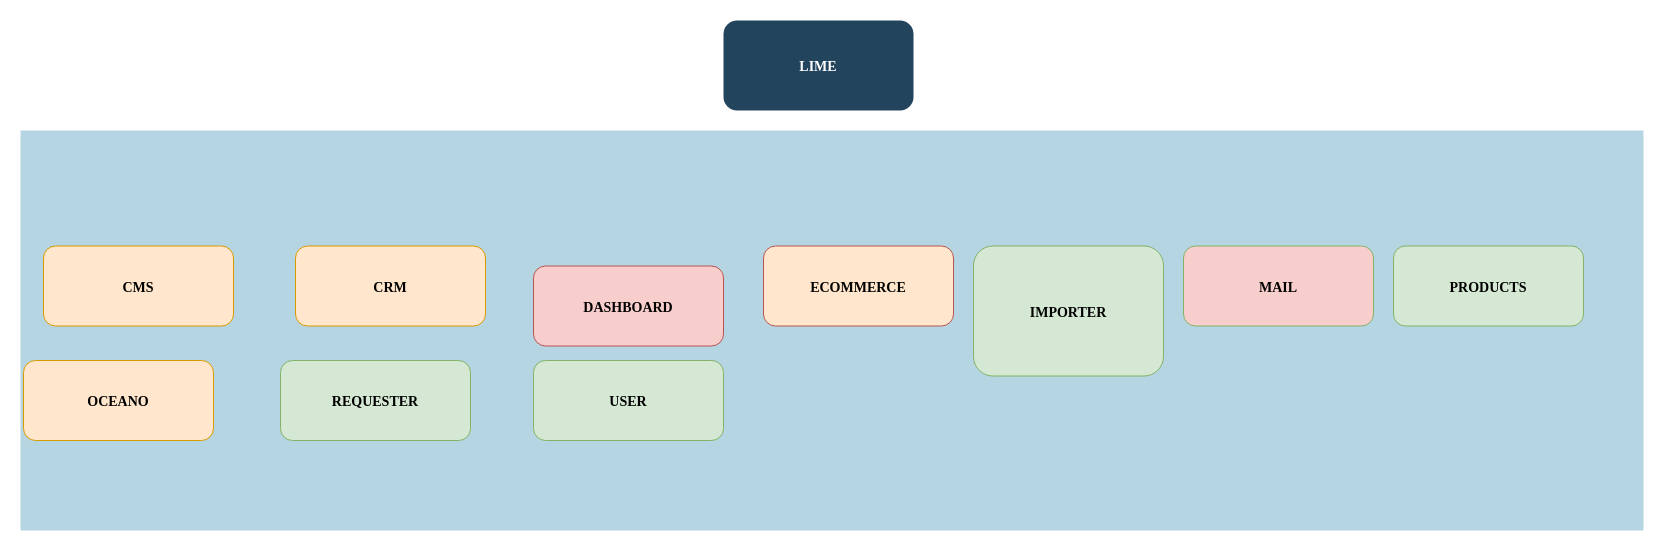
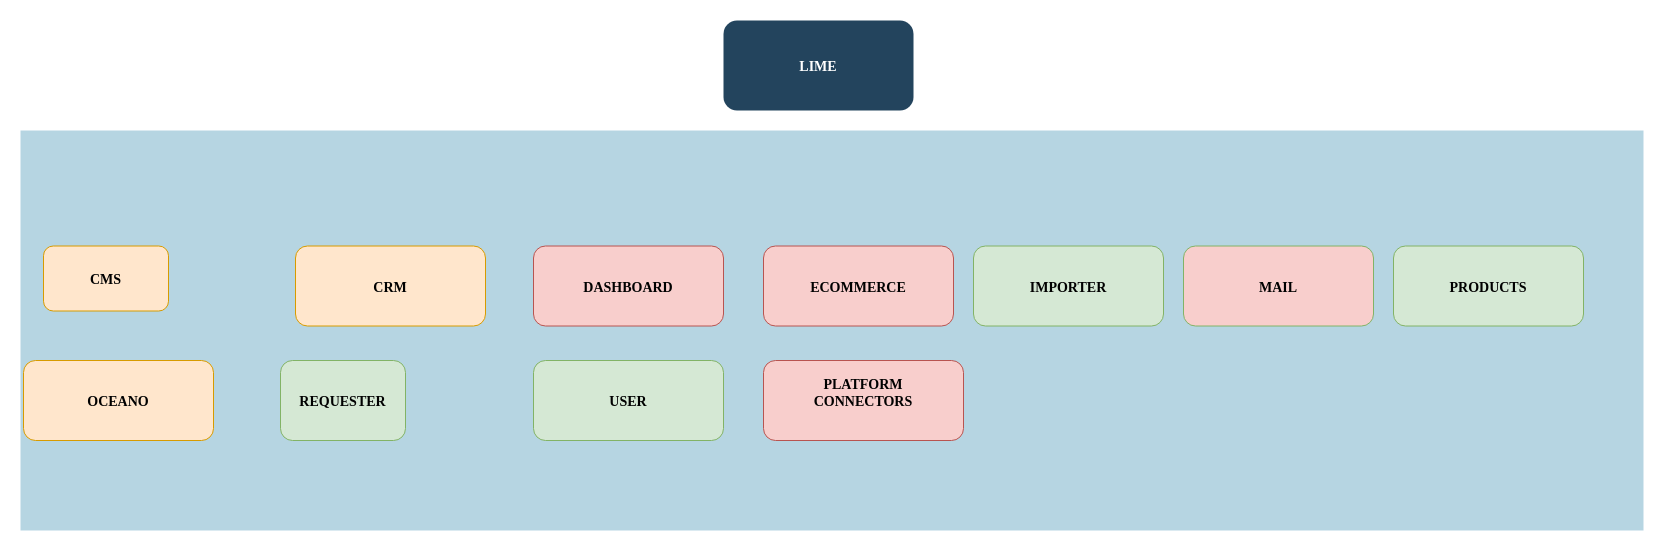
(139, 286) -> (106, 279)
(859, 286) -> (859, 286)
(629, 306) -> (629, 286)
(1069, 311) -> (1069, 286)
(376, 401) -> (343, 401)
none -> (864, 401)
